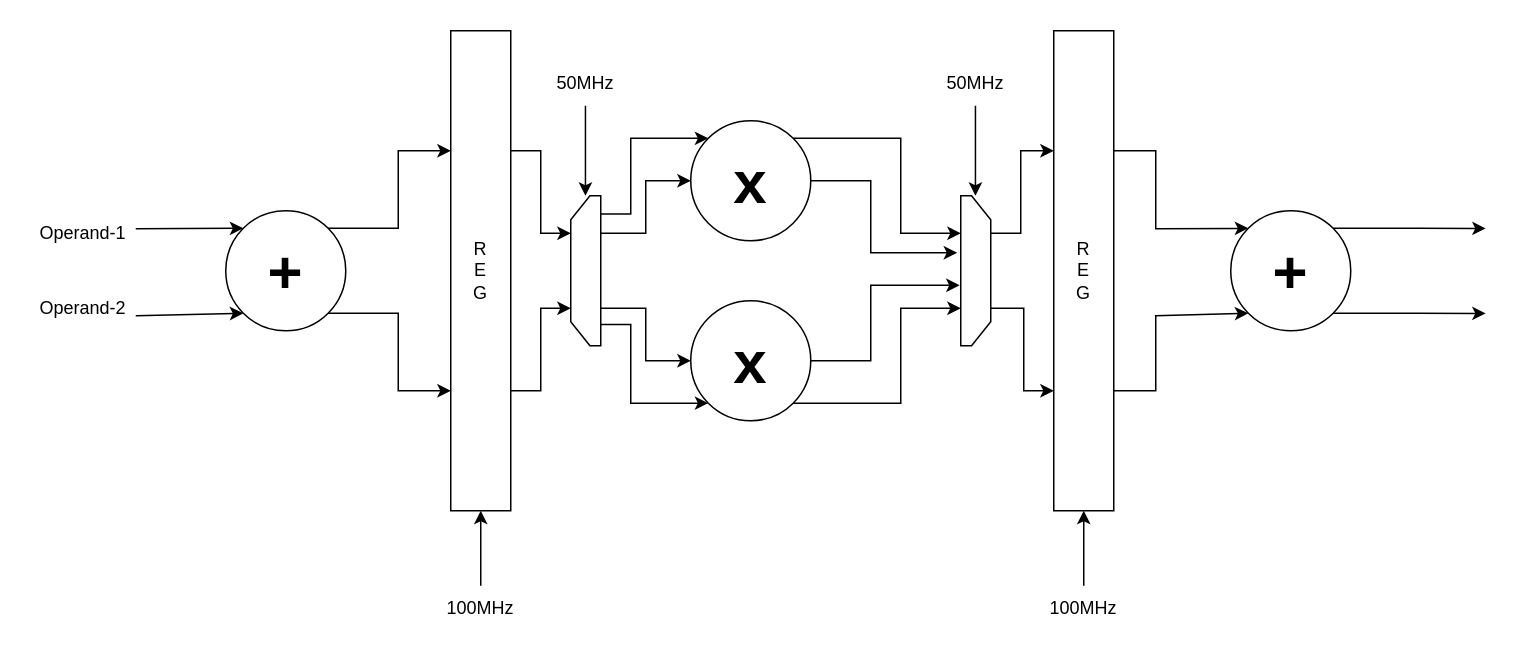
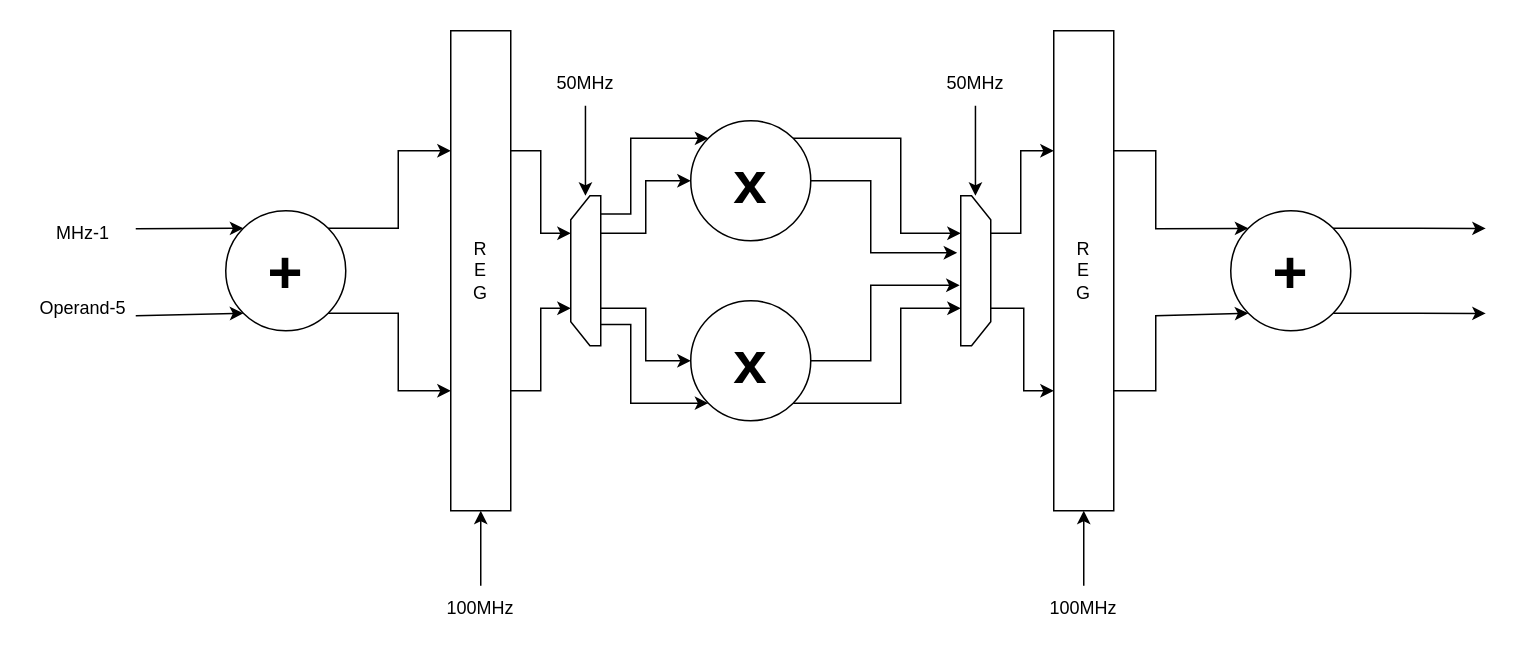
(83, 233) -> (83, 233)
(83, 308) -> (83, 308)
